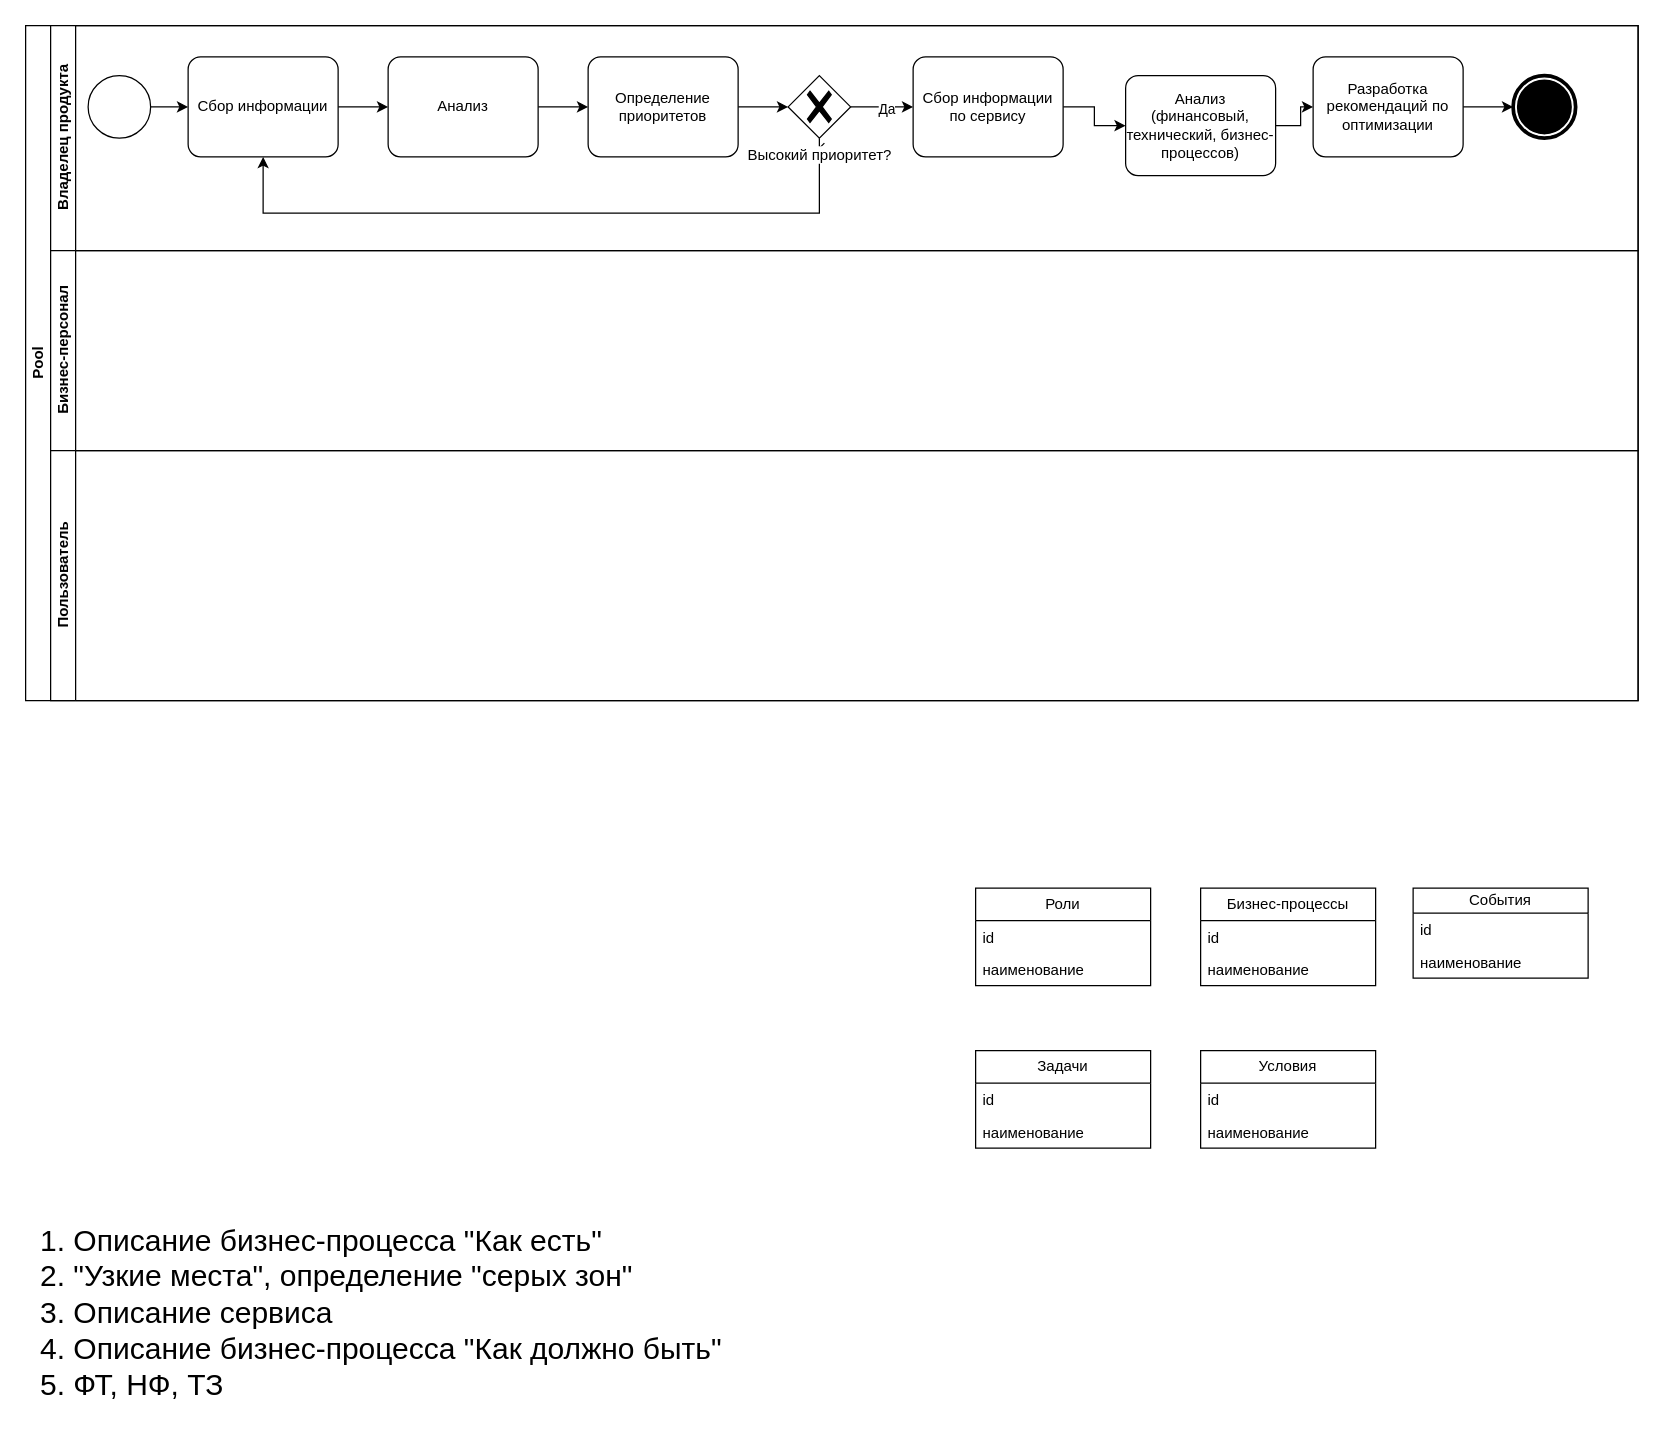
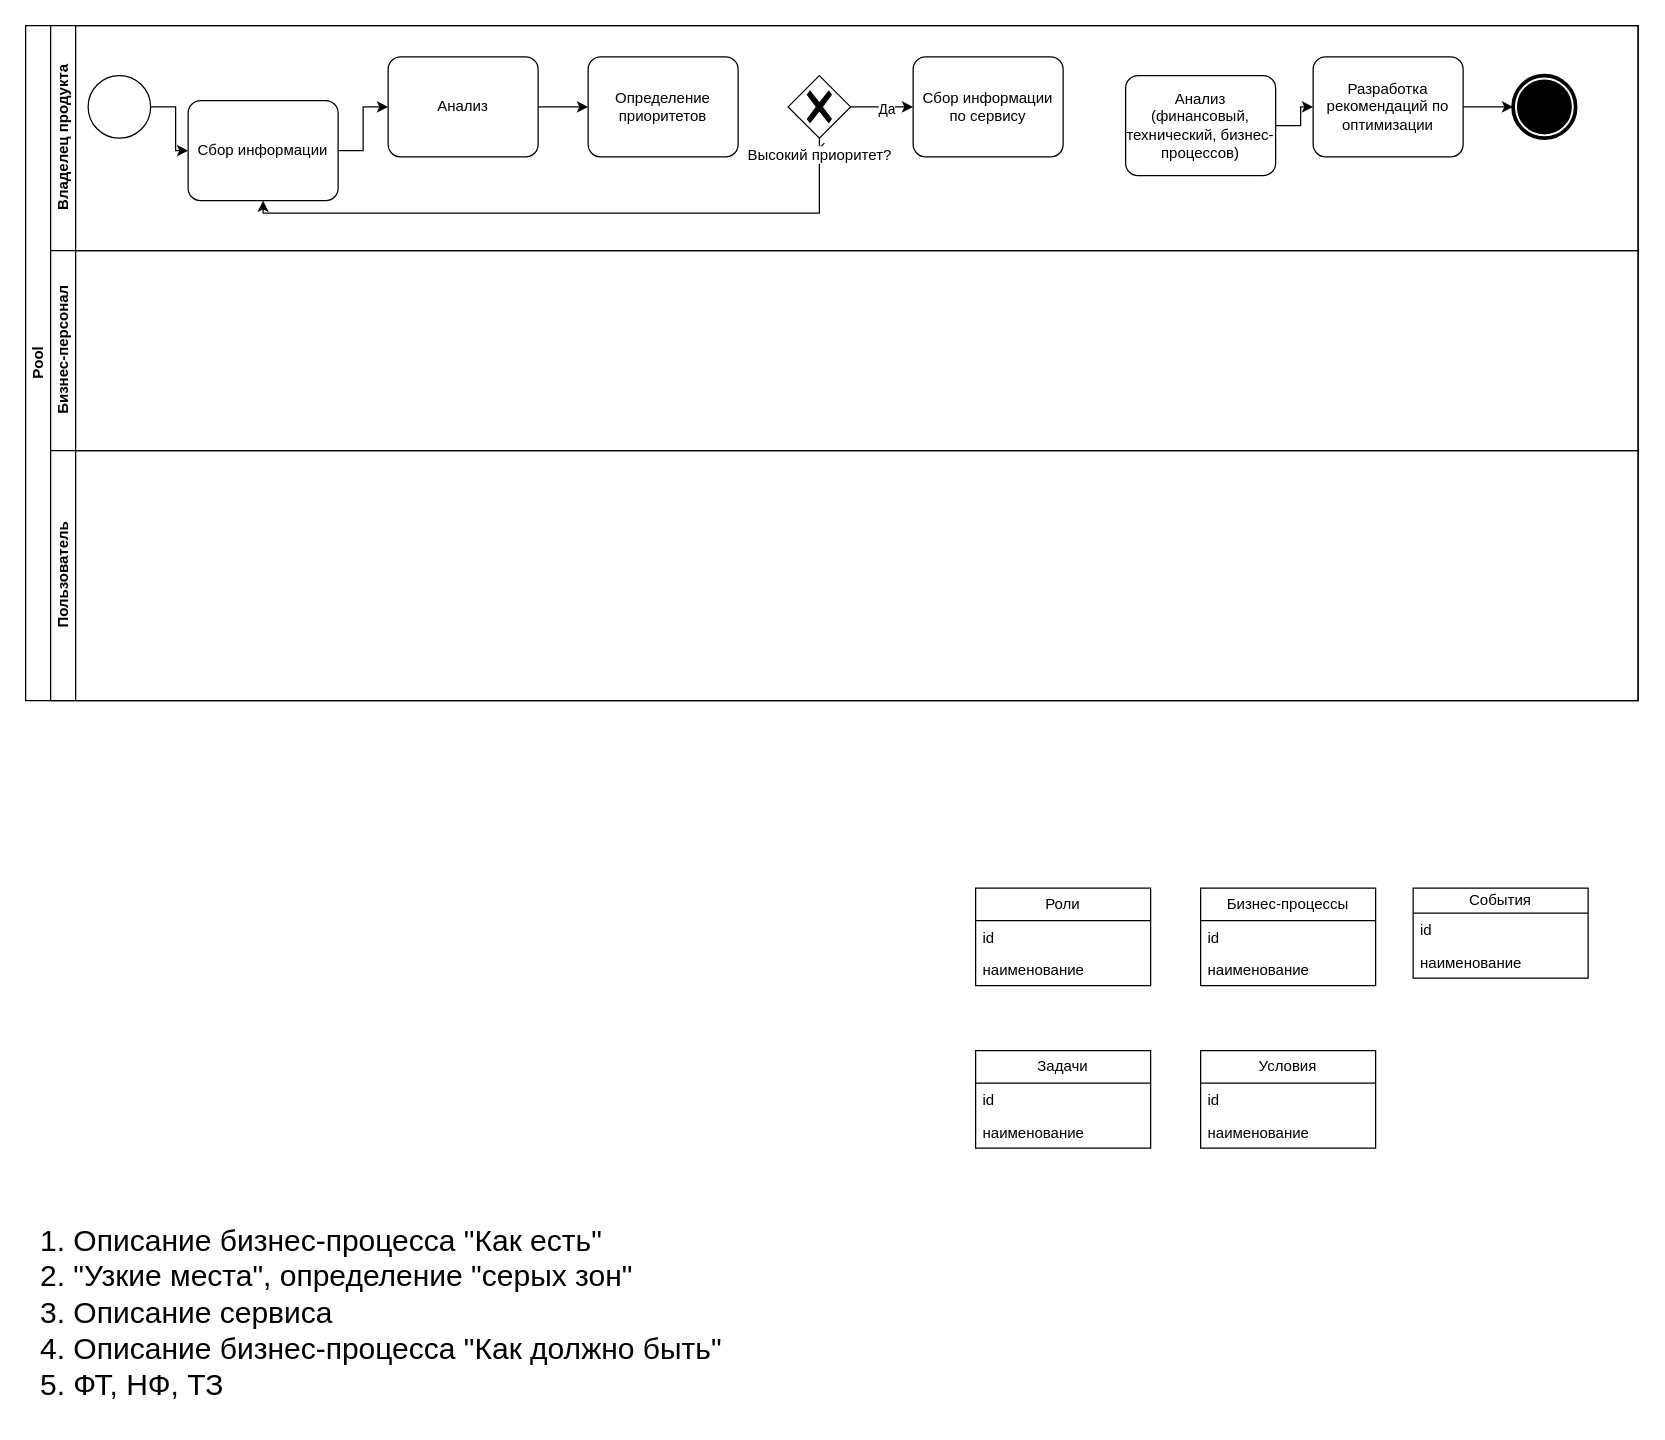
(263, 107) -> (263, 151)
(759, 107) -> none
(1094, 112) -> none
